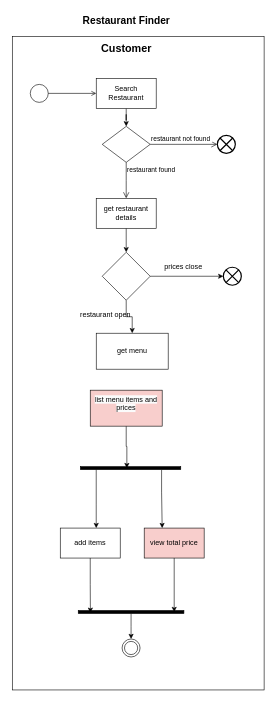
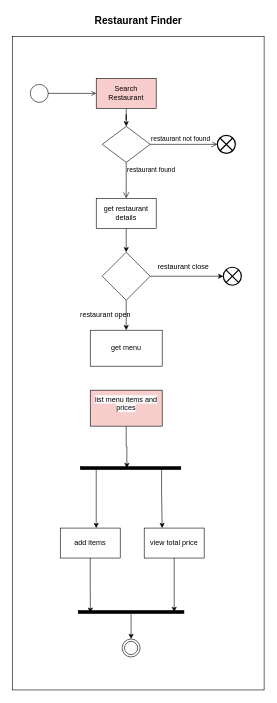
(126, 21) -> (138, 21)
(126, 48) -> none
(126, 93) -> (126, 93)
(184, 267) -> (184, 267)
(132, 351) -> (126, 348)
(174, 543) -> (174, 543)
